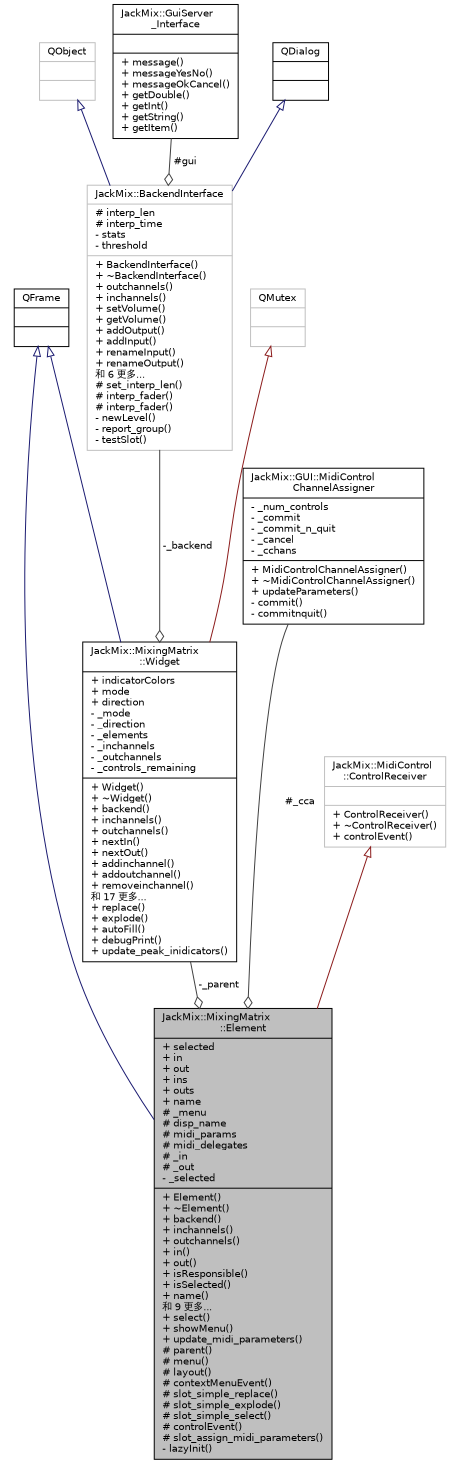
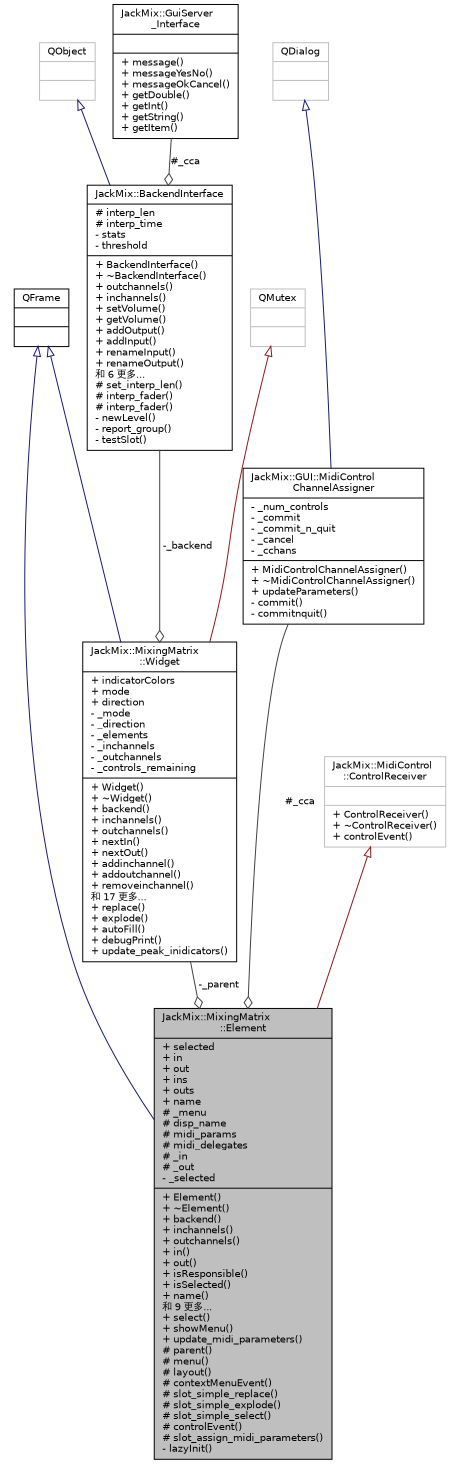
(301, 72) -> (301, 72)
(256, 150) -> (322, 289)
(184, 162) -> (184, 162)
(160, 318) -> (160, 318)
